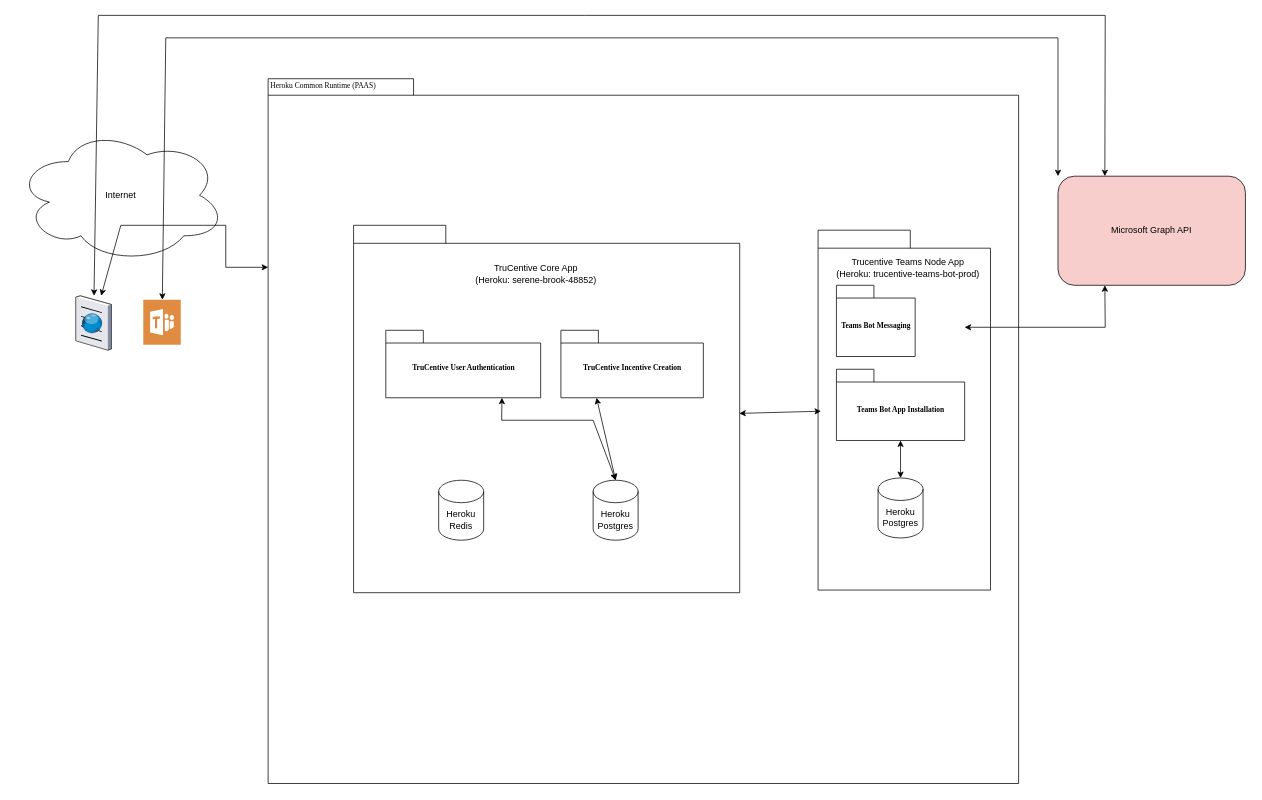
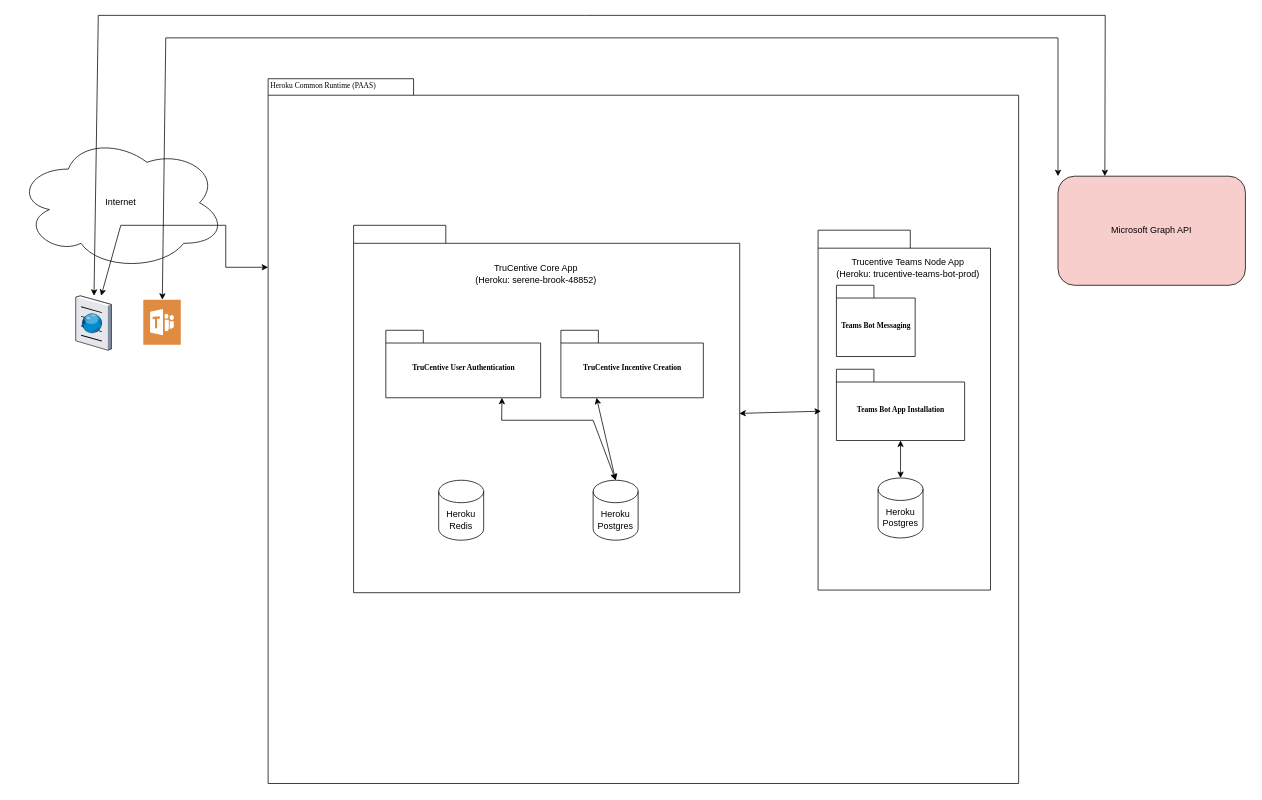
(120, 195) -> (120, 203)
(1041, 327) -> none
